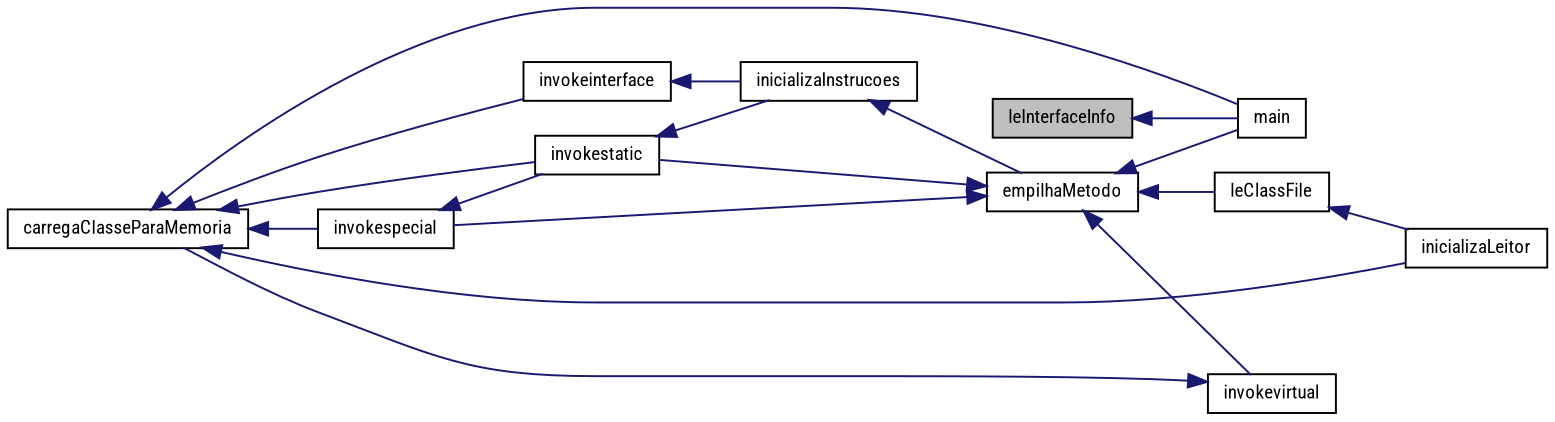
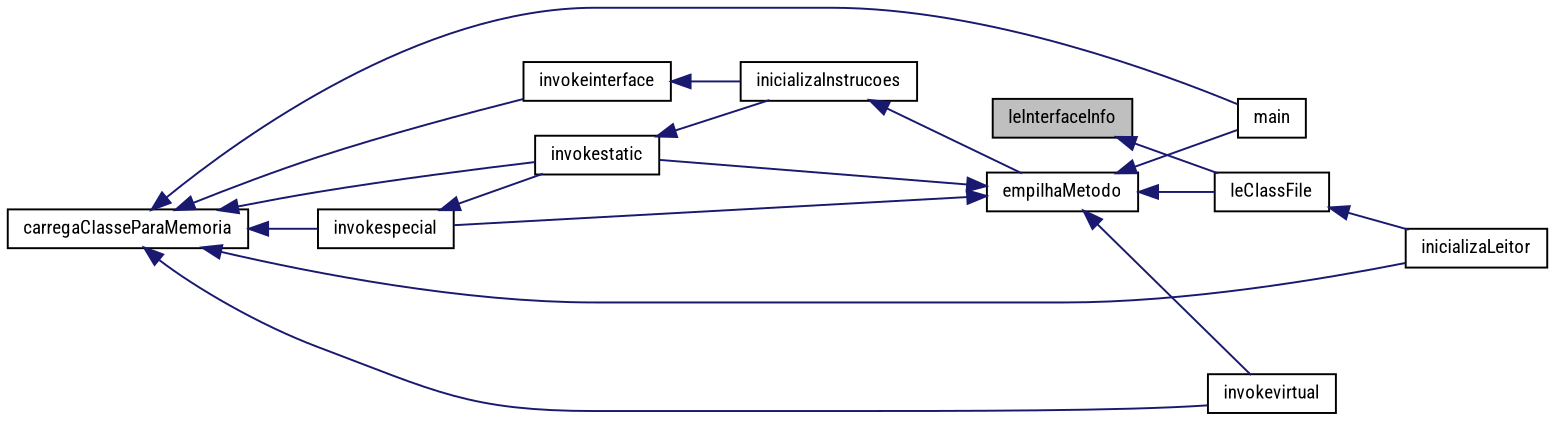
(1195, 118) -> (1185, 161)
(673, 376) -> (667, 411)
